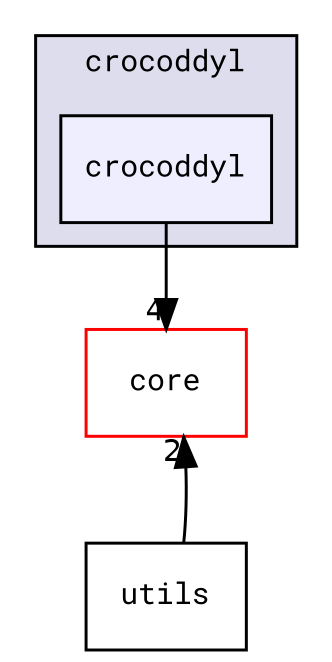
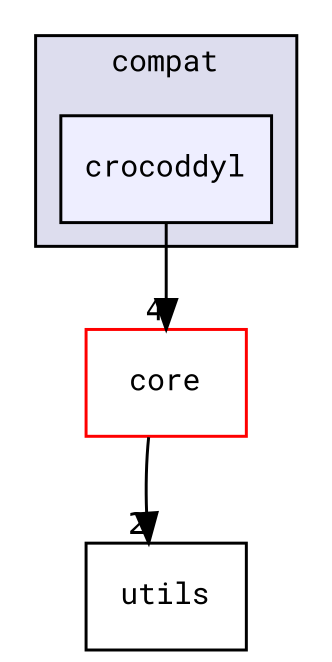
(166, 64) -> (166, 64)
(186, 505) -> (146, 475)
